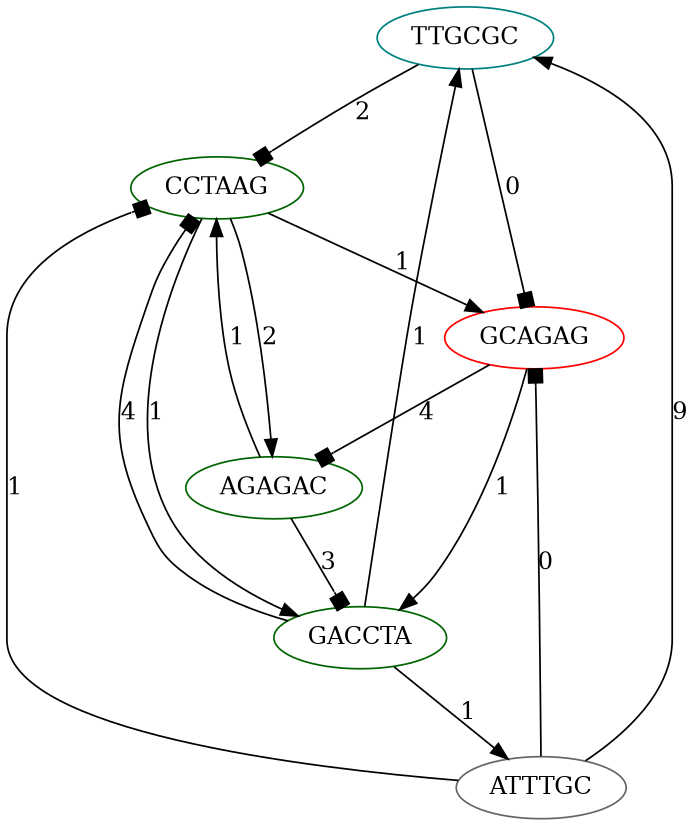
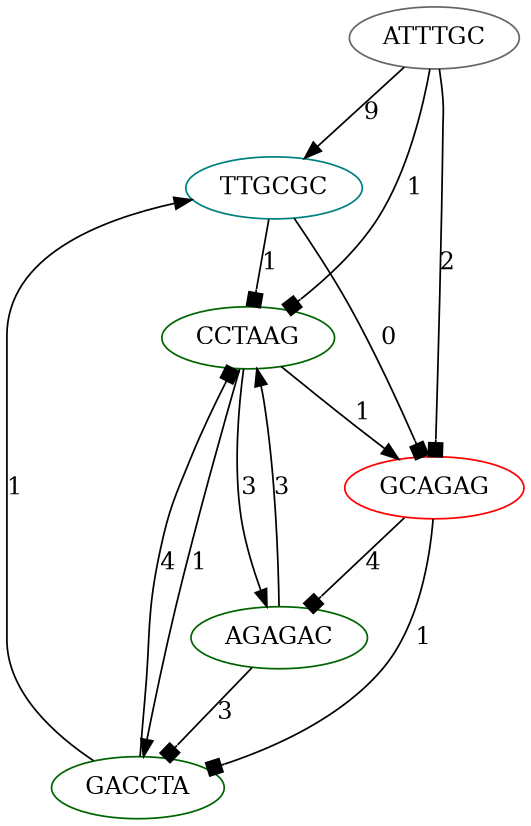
(364, 113) -> (271, 263)
(238, 338) -> (283, 488)
(271, 338) -> (250, 488)
(483, 491) -> (373, 678)
(546, 563) -> (448, 263)
(444, 707) -> none
